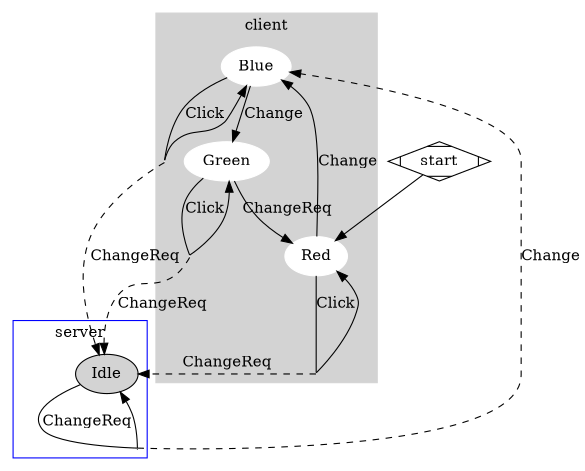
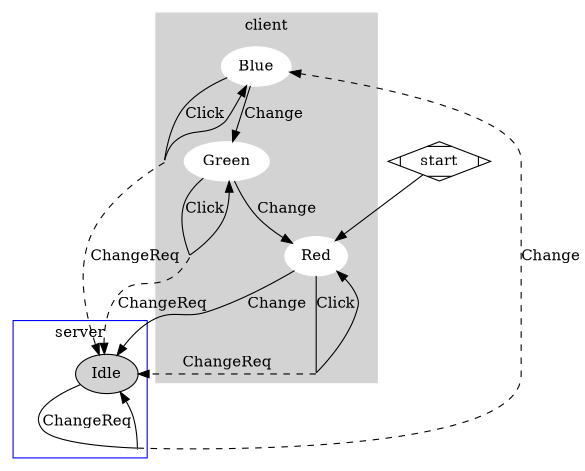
(317, 157) -> (208, 312)
(287, 209) -> (287, 209)
